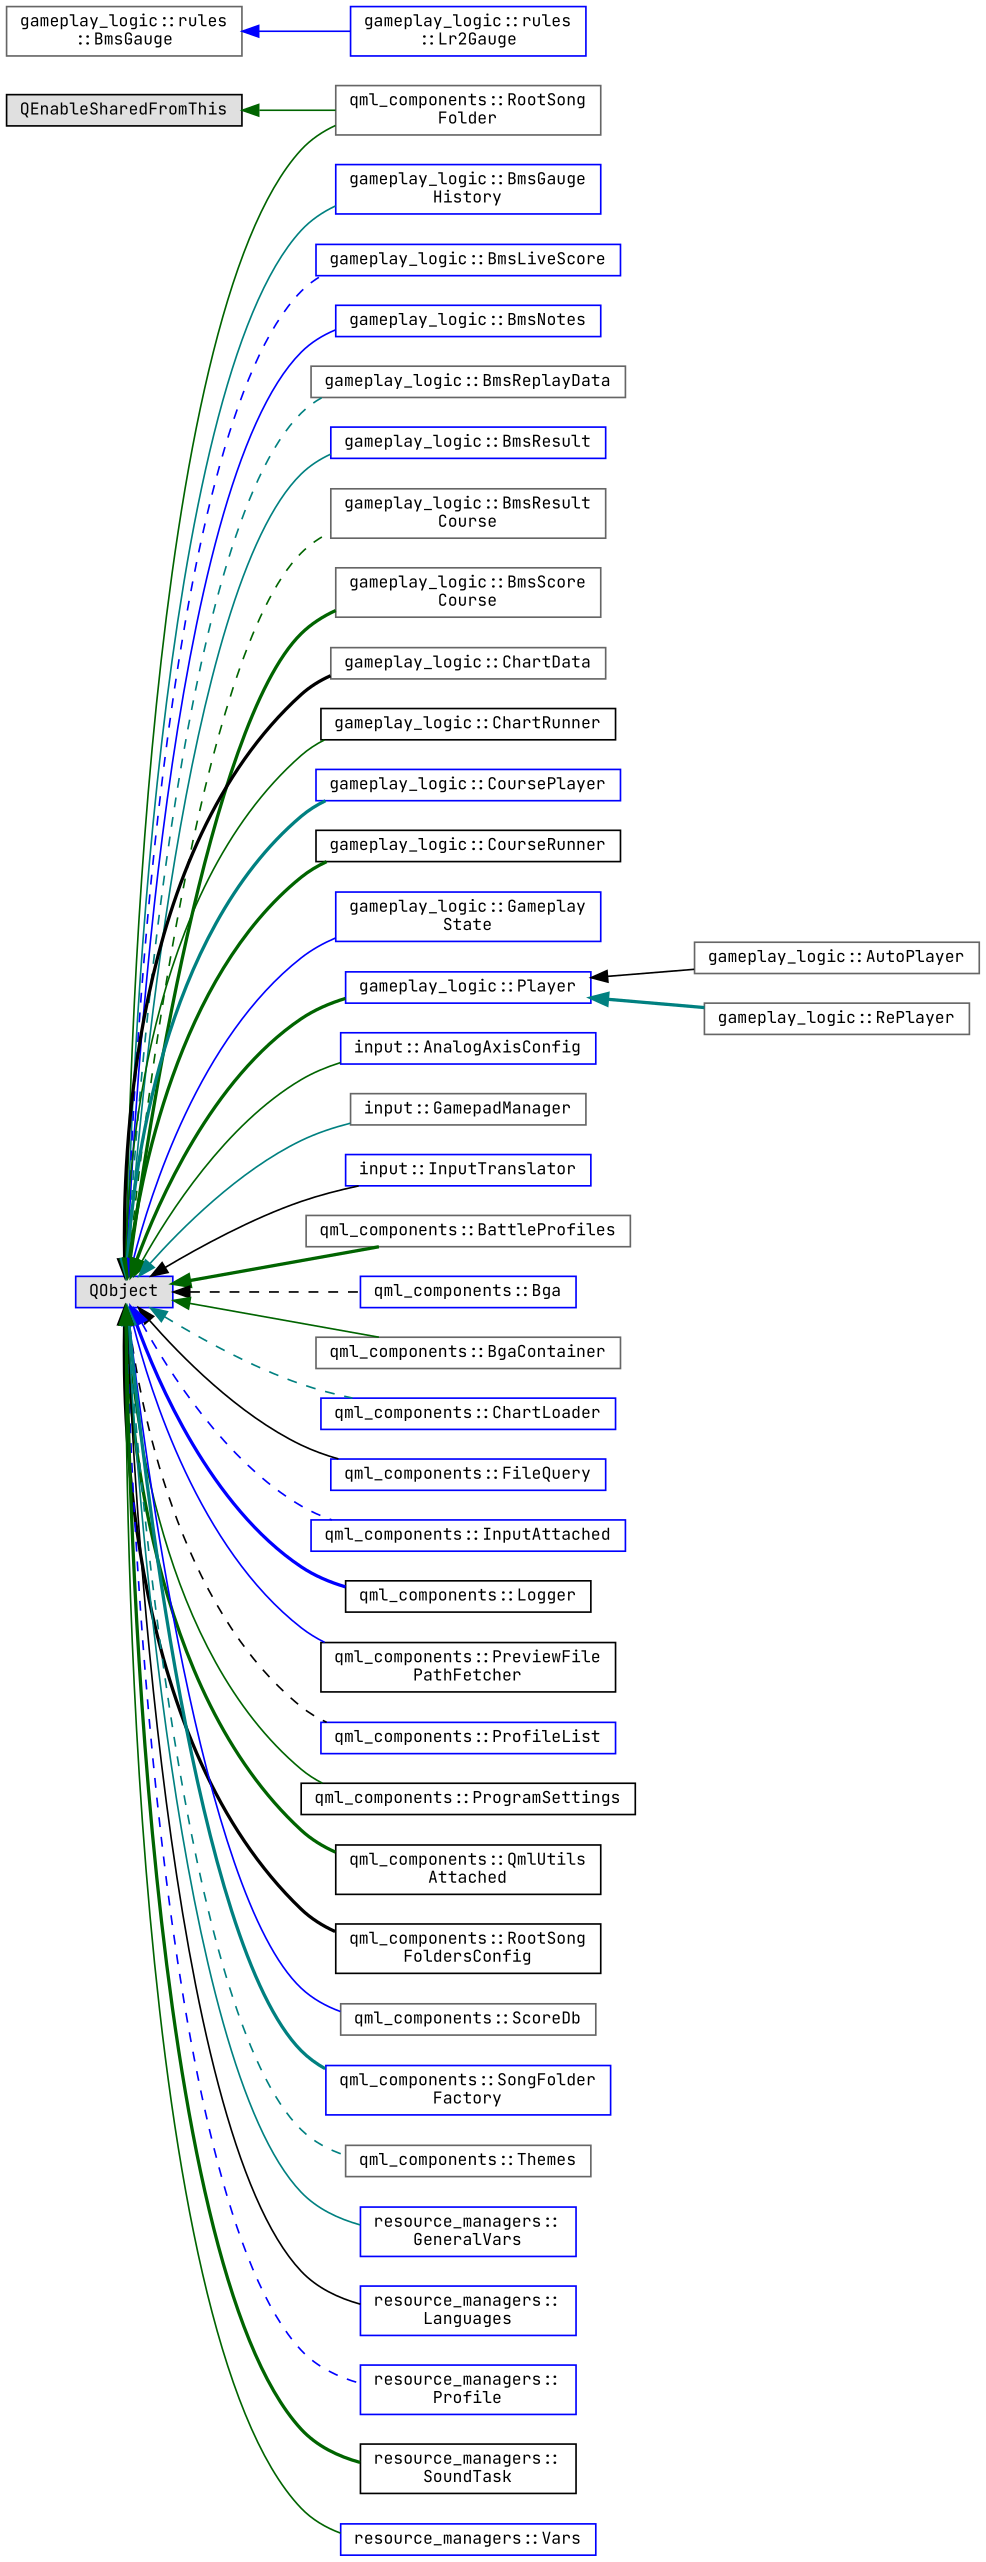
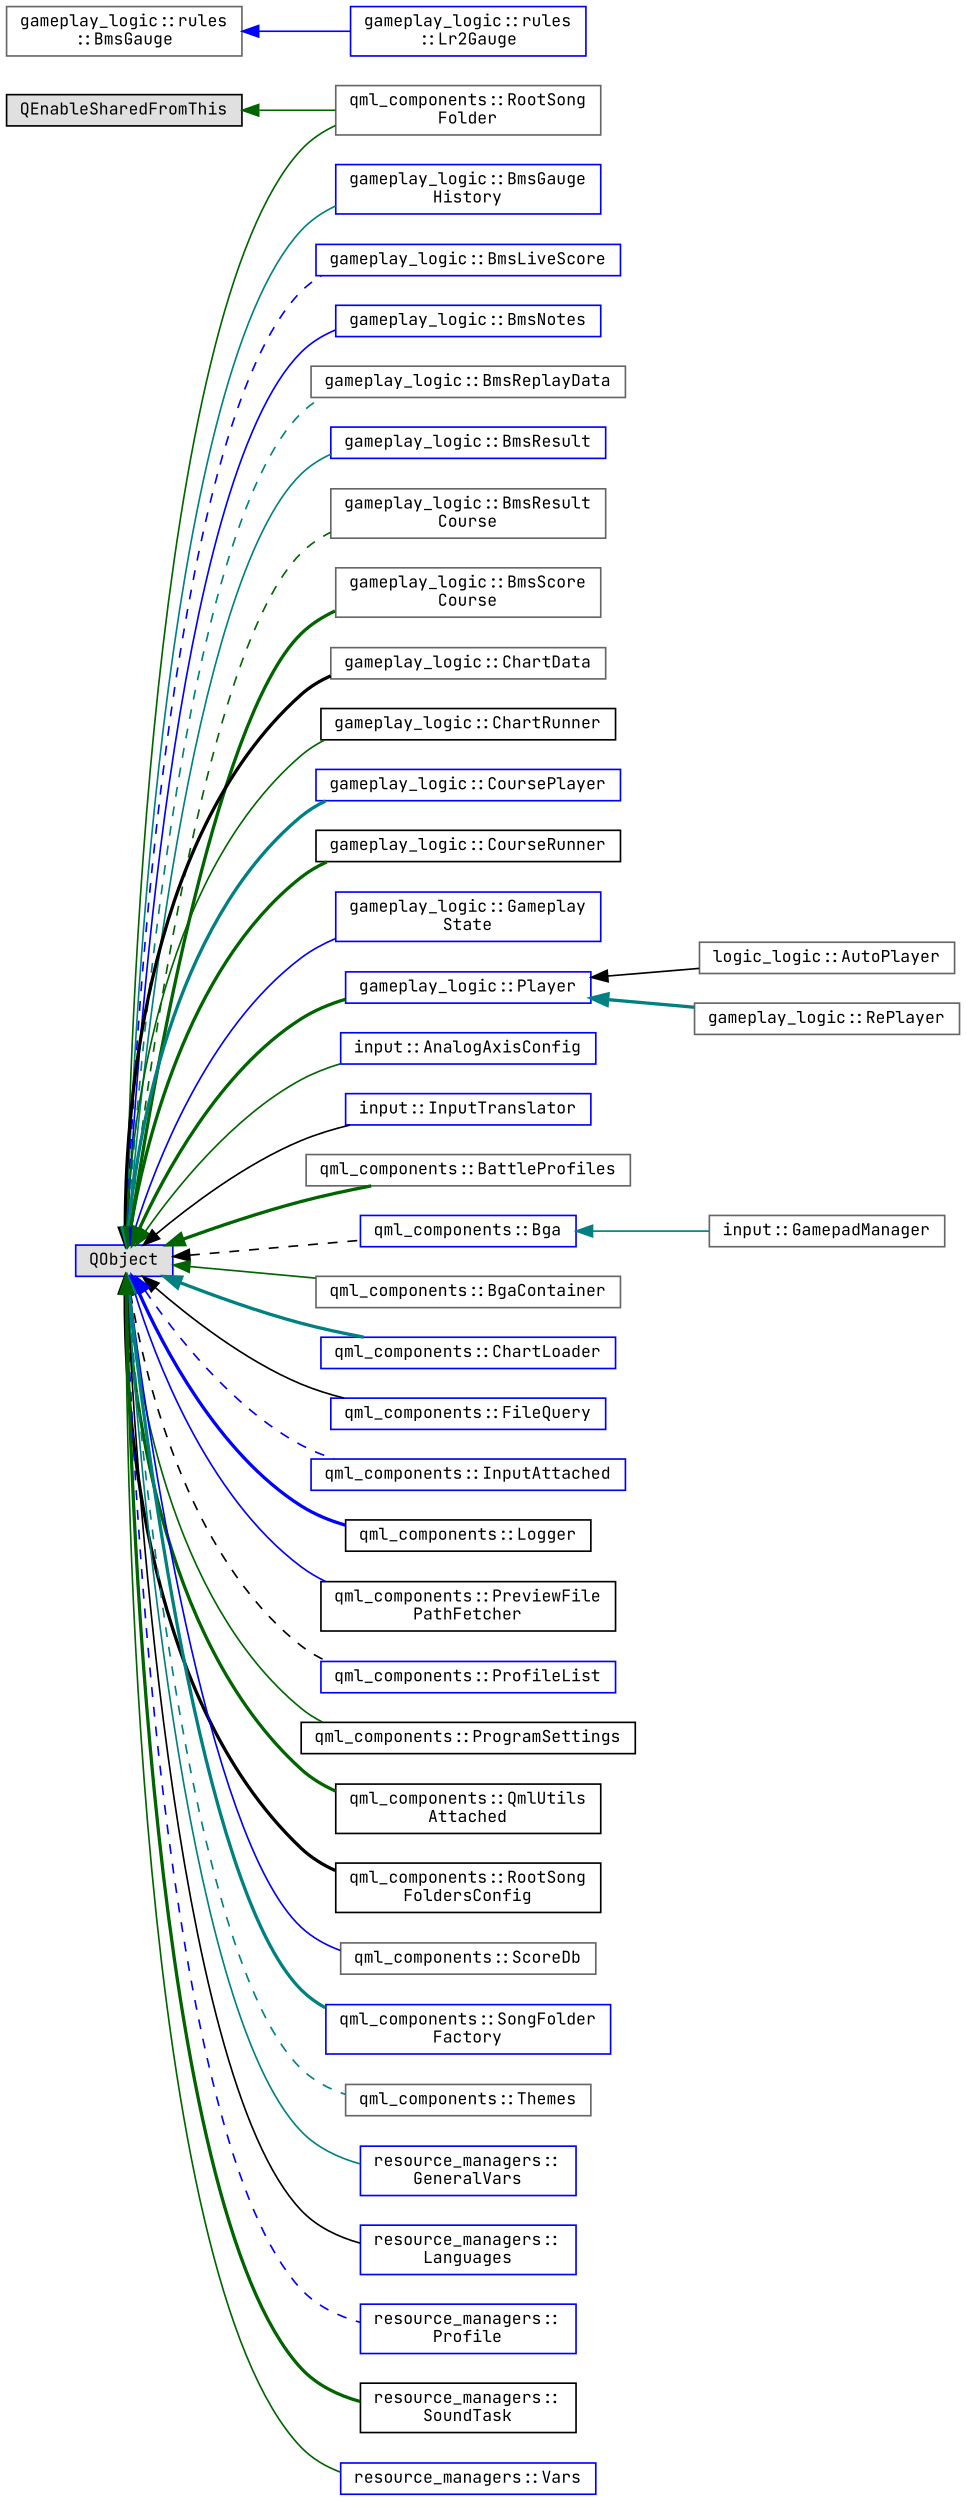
(837, 958) -> (827, 958)
(240, 1179) -> (651, 1231)
(255, 1365) -> (270, 1314)
